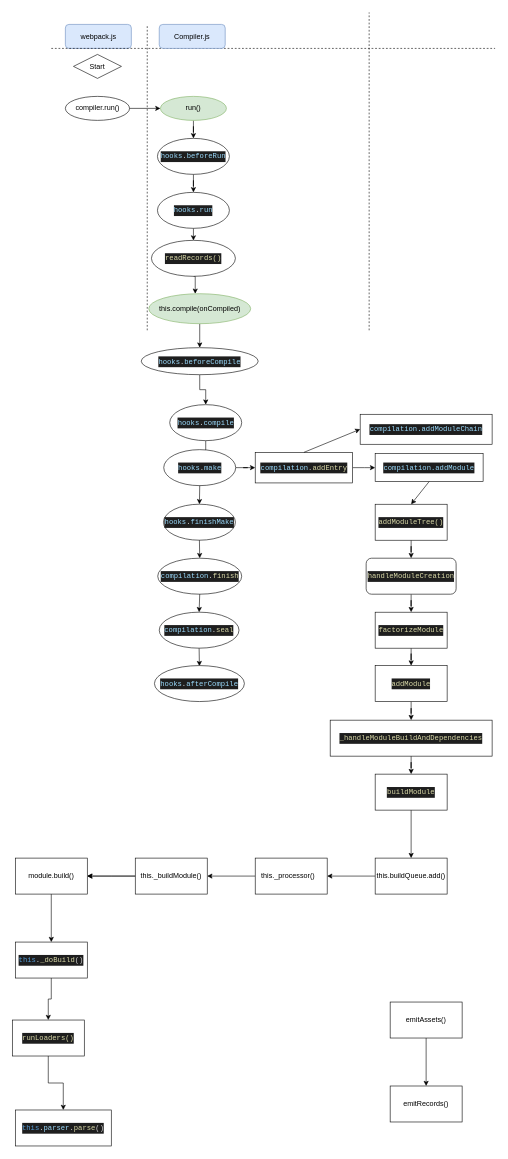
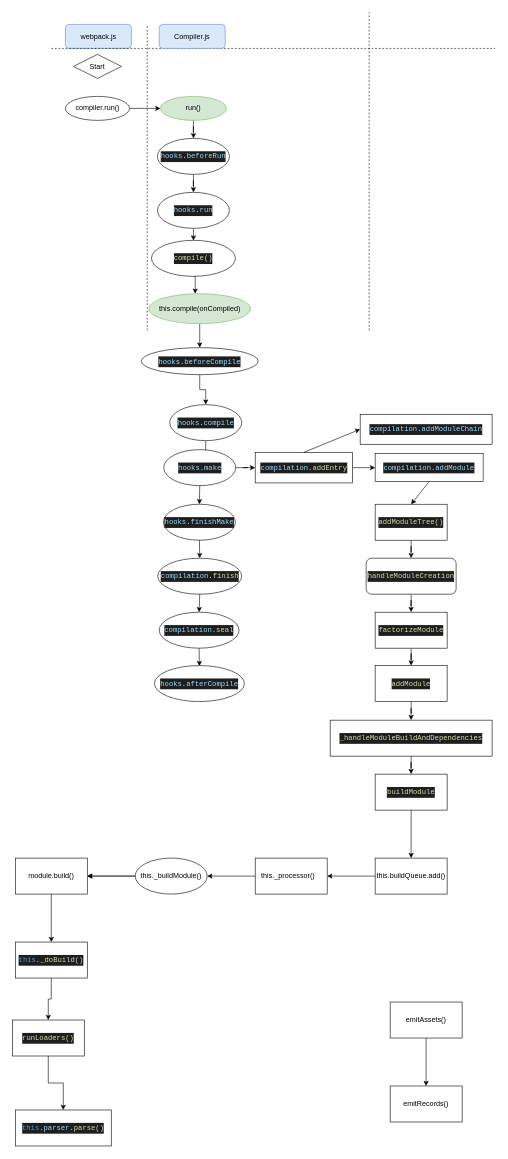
(194, 258) -> (194, 258)
(171, 876) -> (171, 876)
